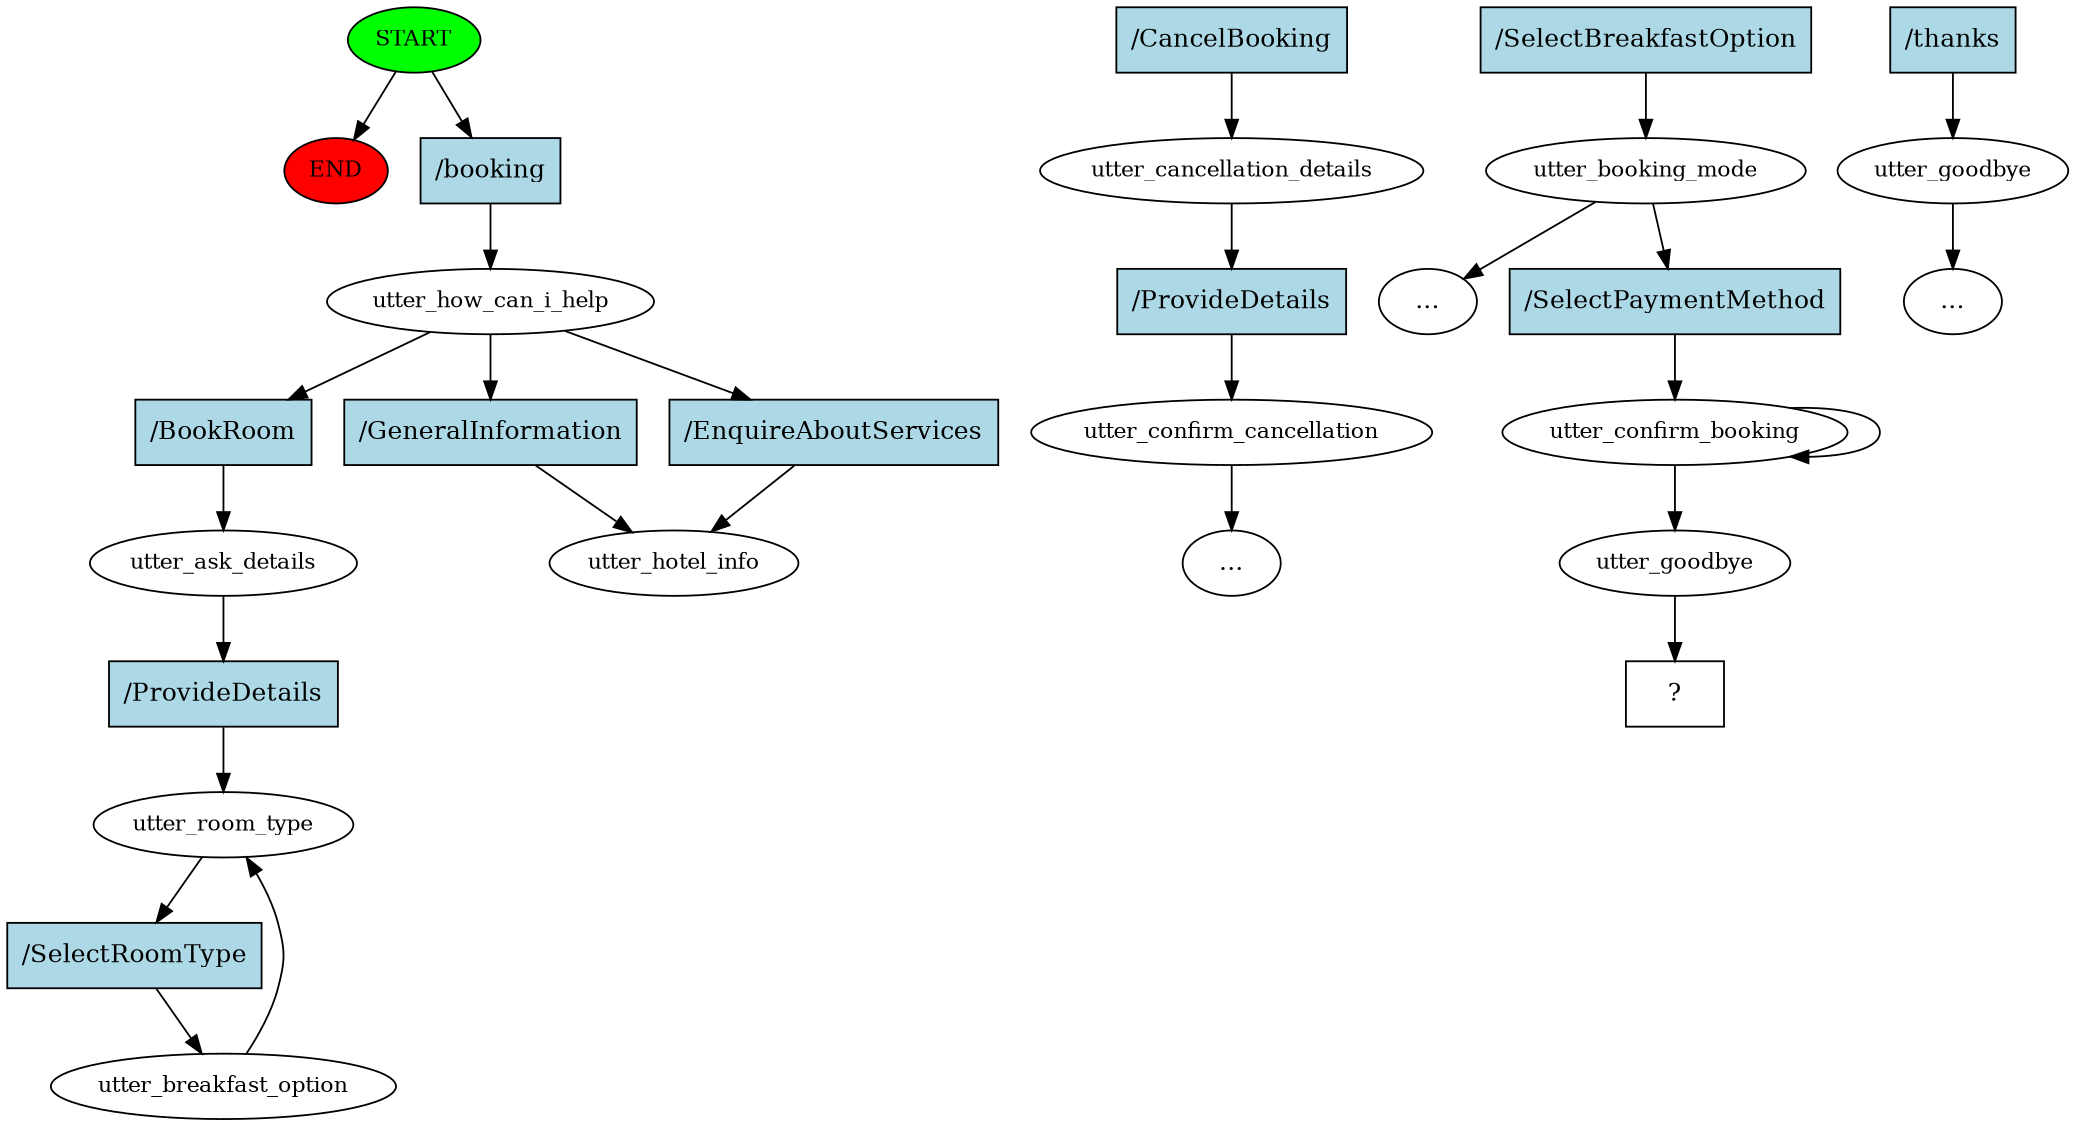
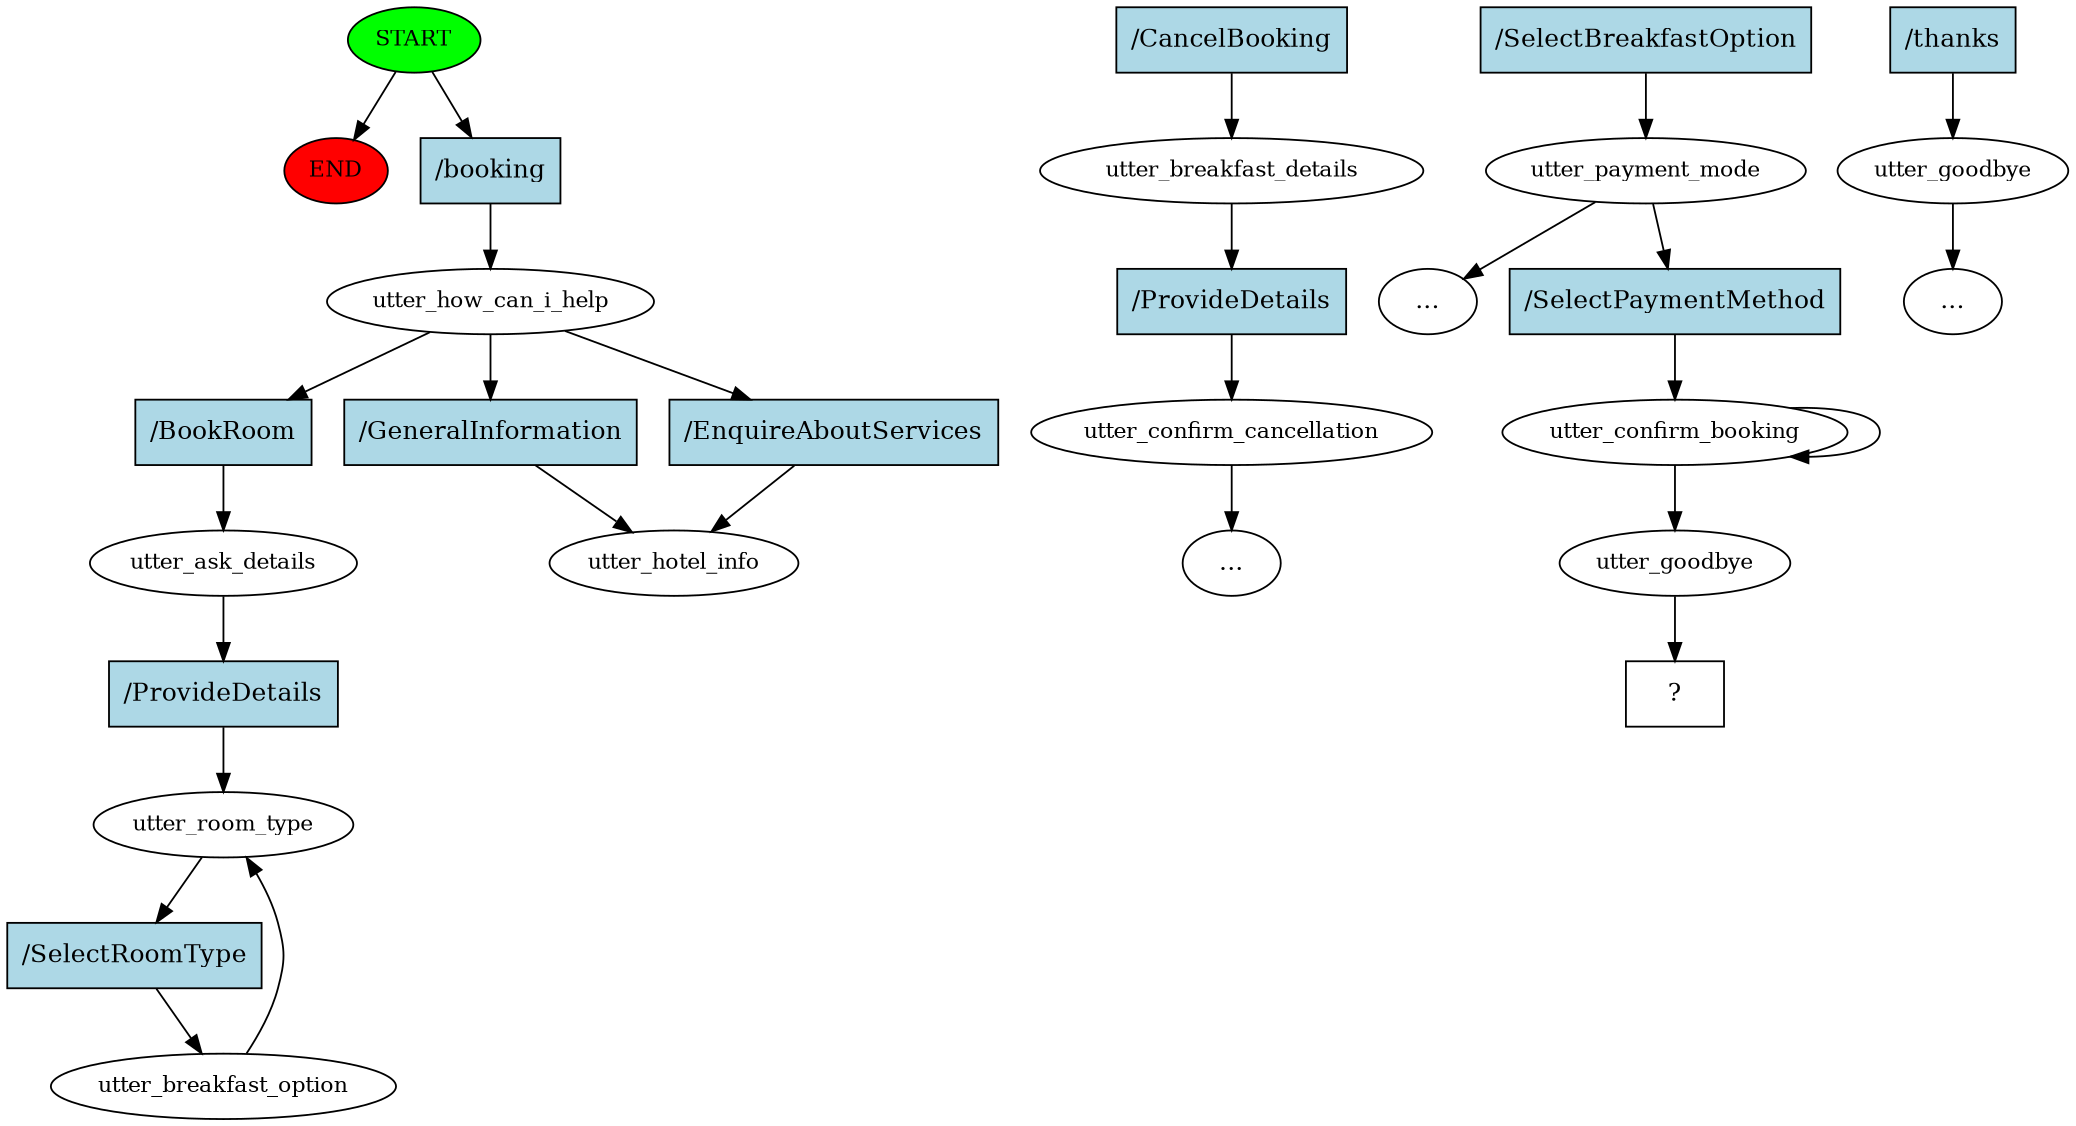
(1232, 171) -> (1232, 171)
(1646, 171) -> (1646, 171)
